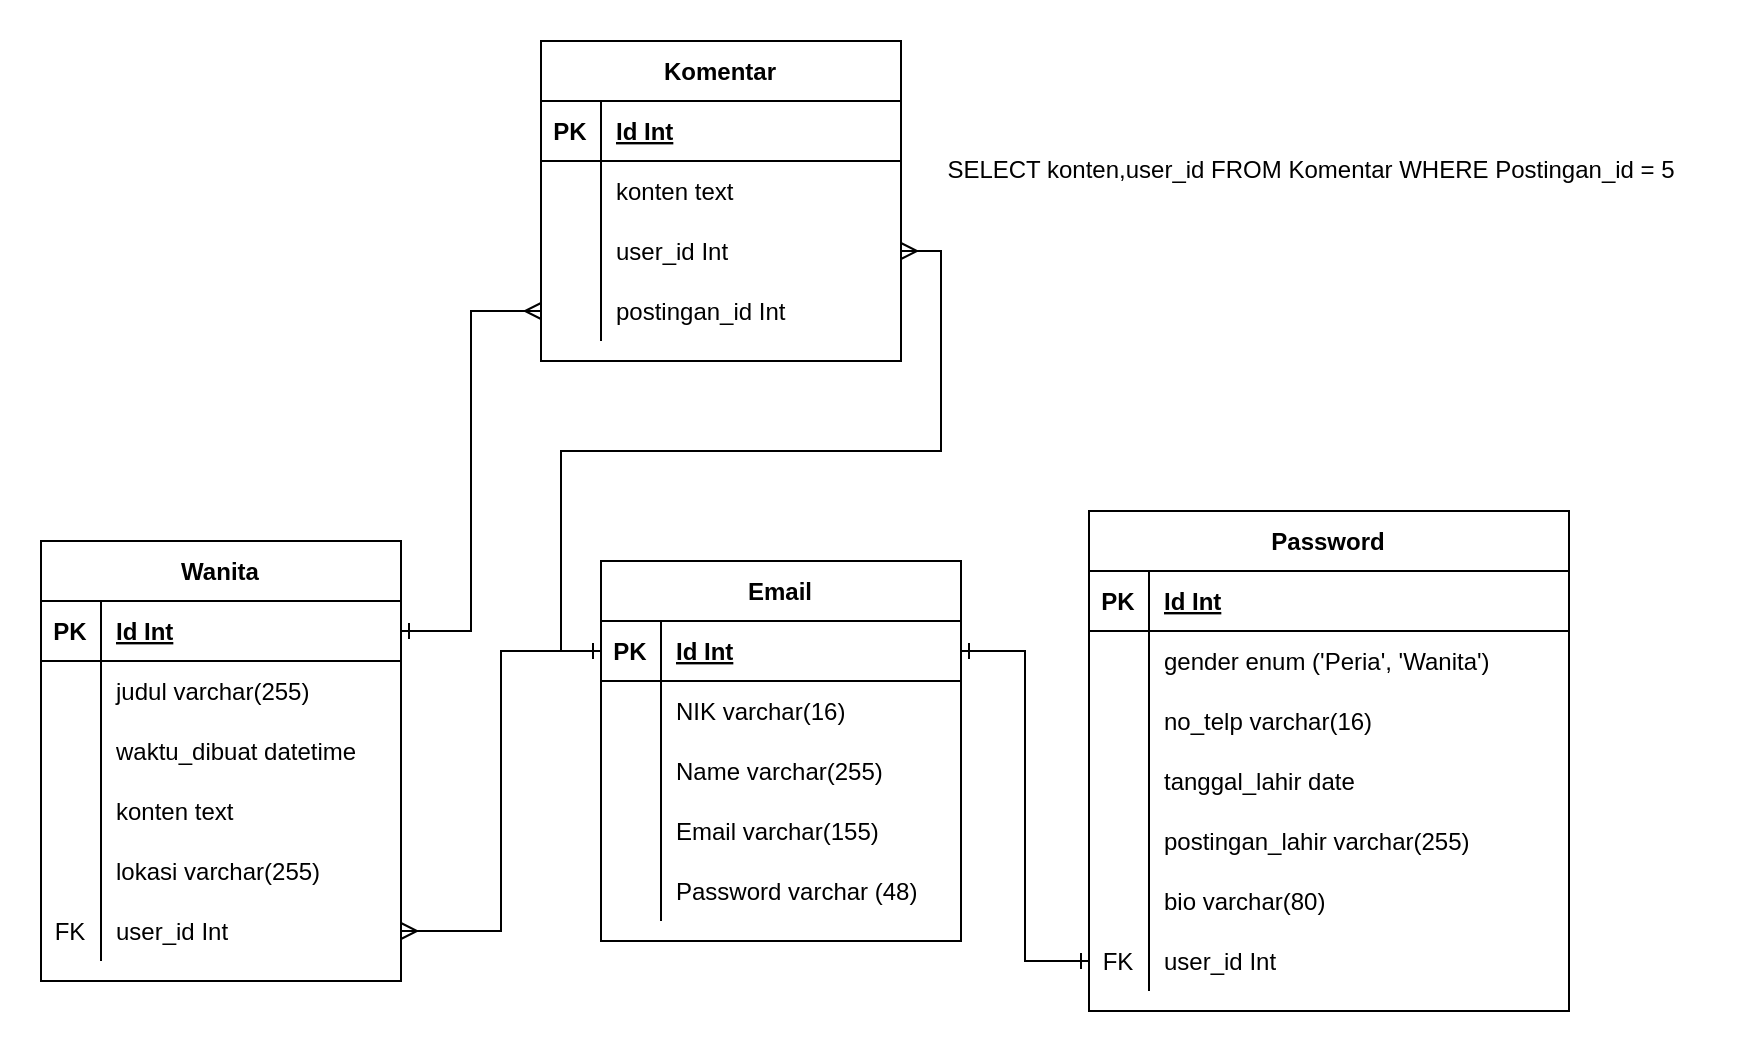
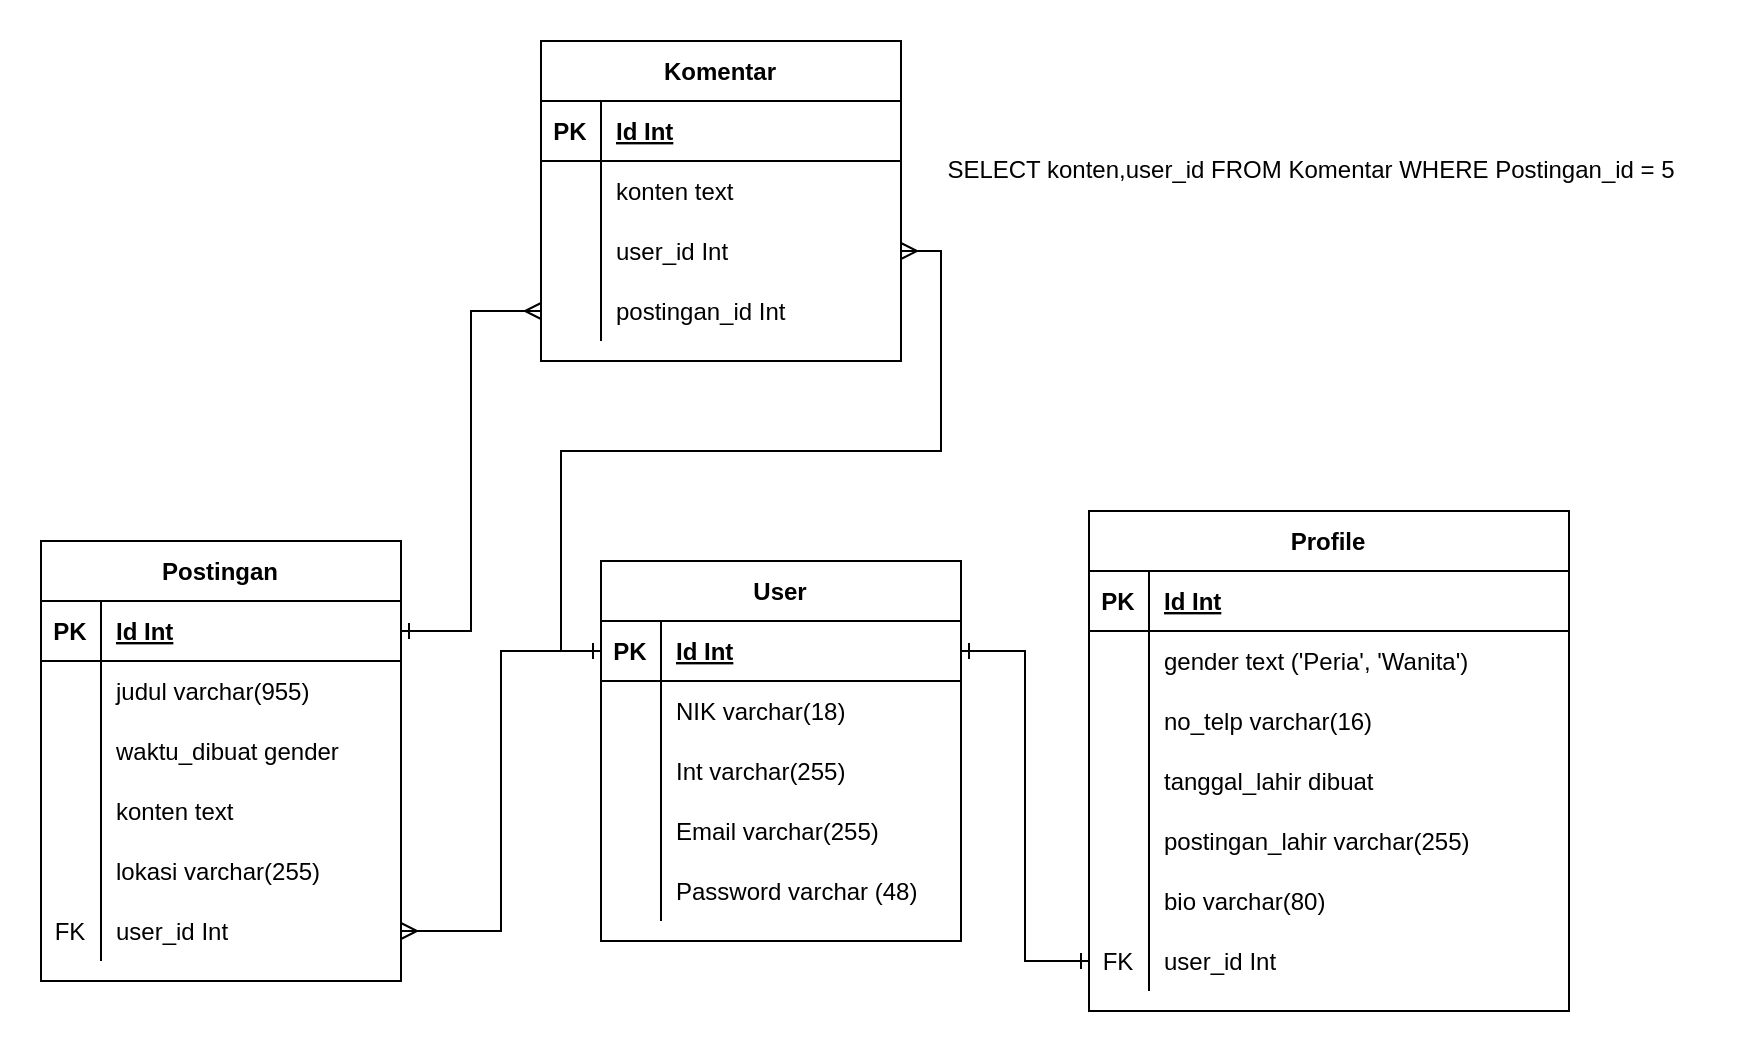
(1328, 542) -> (1328, 542)
(220, 572) -> (220, 572)
(780, 592) -> (780, 592)
(1341, 662) -> (1341, 662)
(231, 692) -> (231, 692)
(774, 712) -> (774, 712)
(248, 752) -> (237, 752)
(787, 772) -> (780, 772)
(1272, 782) -> (1283, 782)
(788, 832) -> (788, 832)
